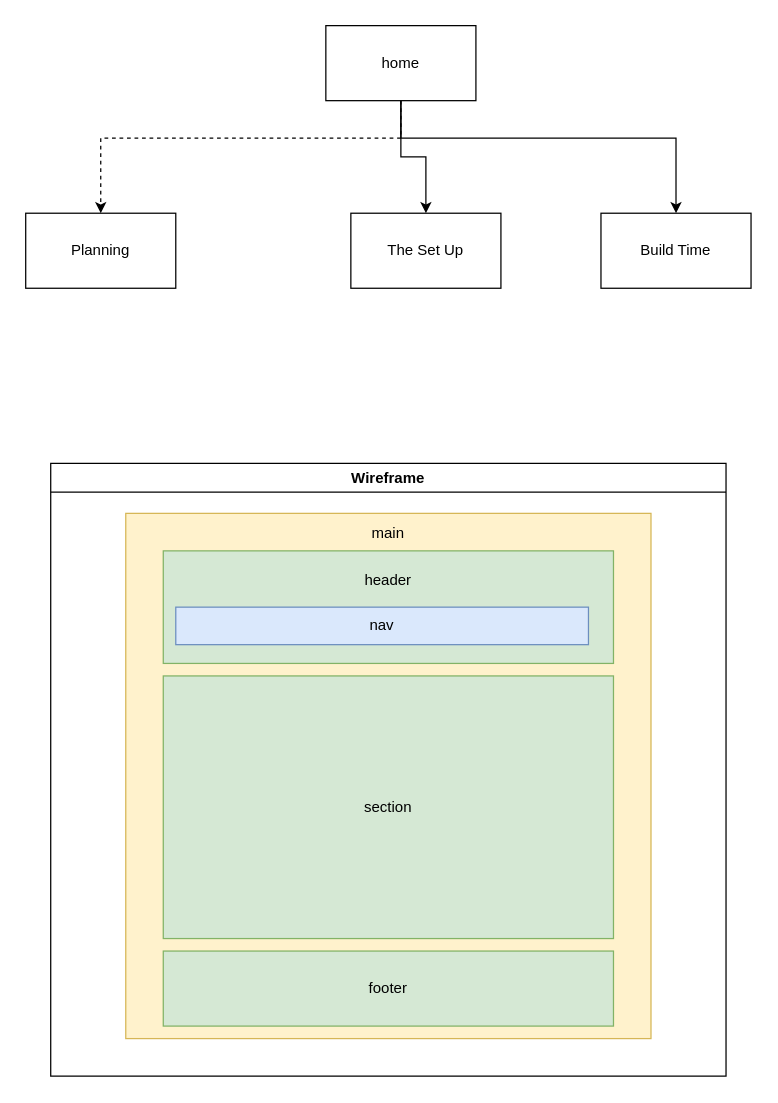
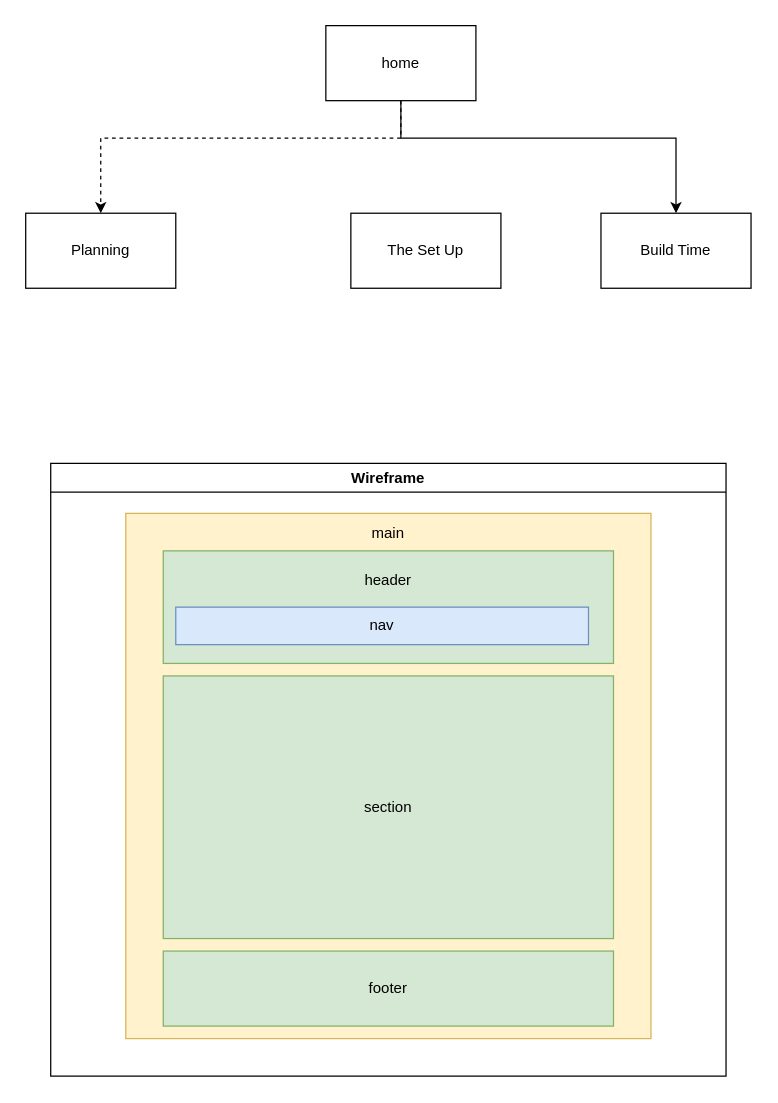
(426, 160) -> none
